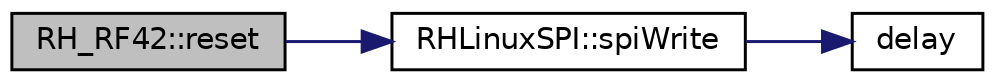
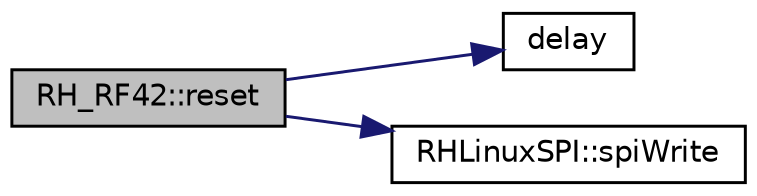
(784, 42) -> (379, 67)
